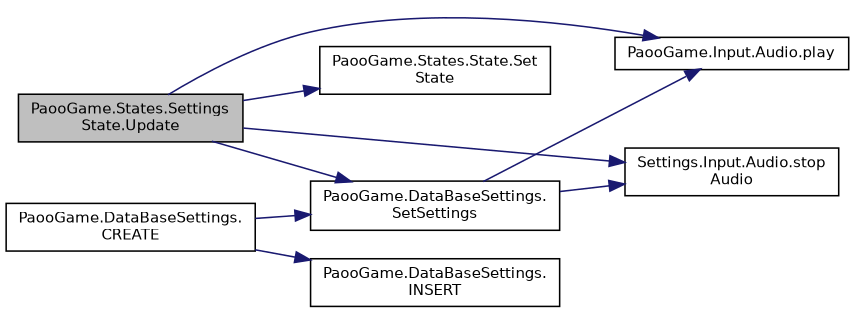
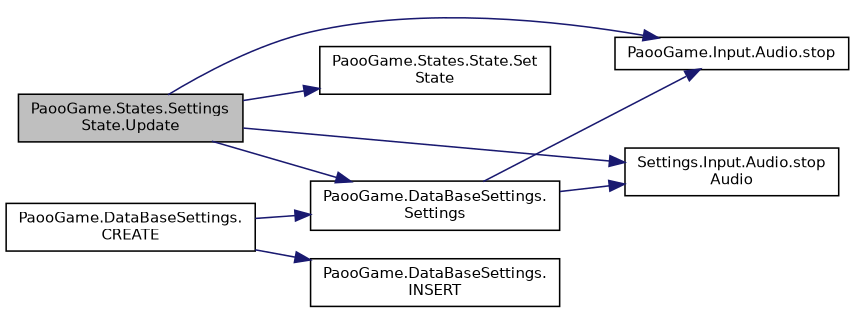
(732, 53) -> (732, 53)
(435, 206) -> (435, 206)
